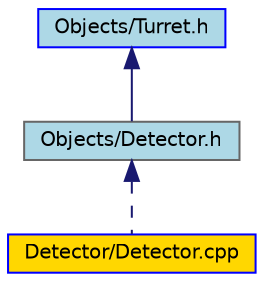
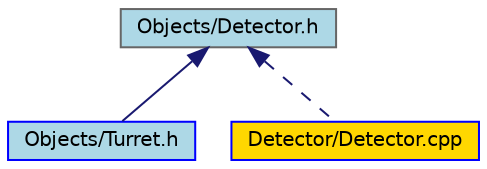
(132, 95) -> (157, 91)
